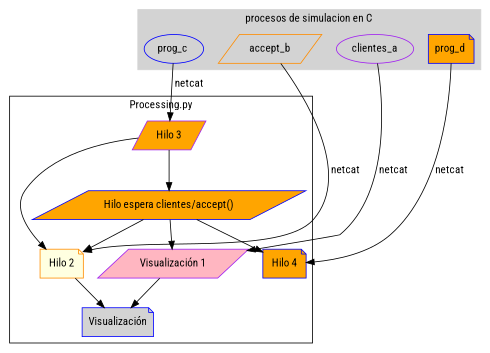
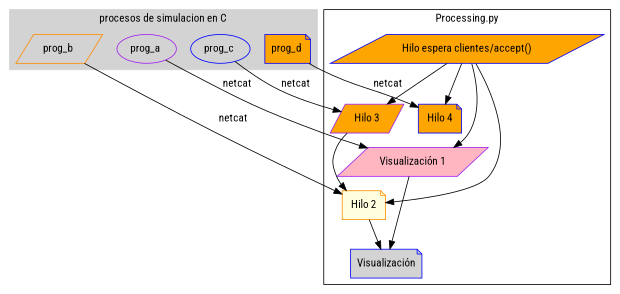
(270, 49) -> (59, 49)
(375, 49) -> (147, 49)
(169, 166) -> (421, 81)
